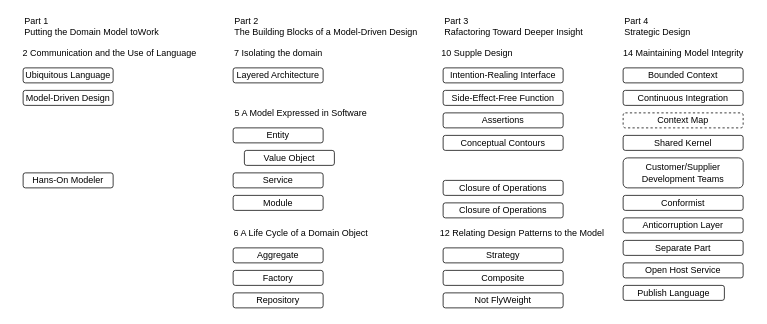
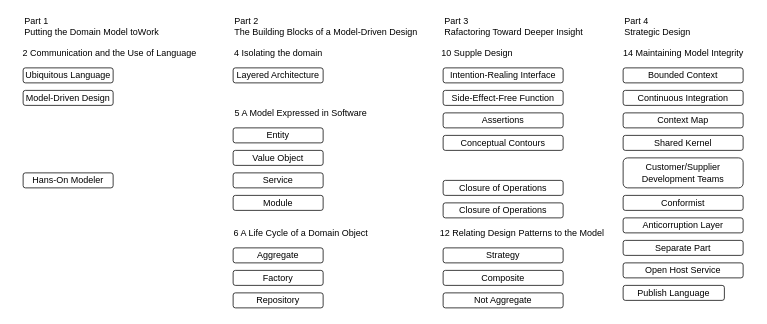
(278, 53) -> (278, 53)
(683, 120) -> (683, 120)
(289, 158) -> (278, 158)
(503, 300) -> (503, 300)
